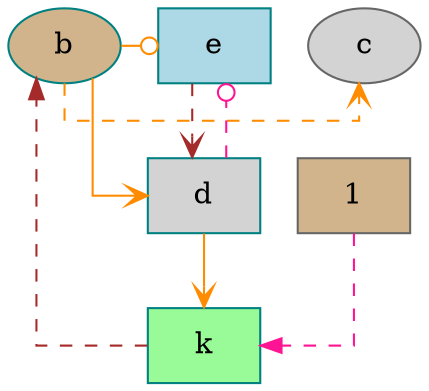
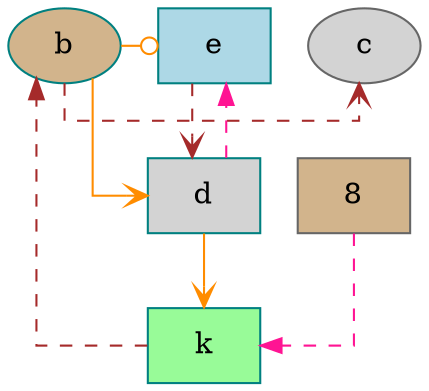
(210, 121) -> (210, 121)
(226, 134) -> (226, 134)
(354, 196) -> (354, 196)
